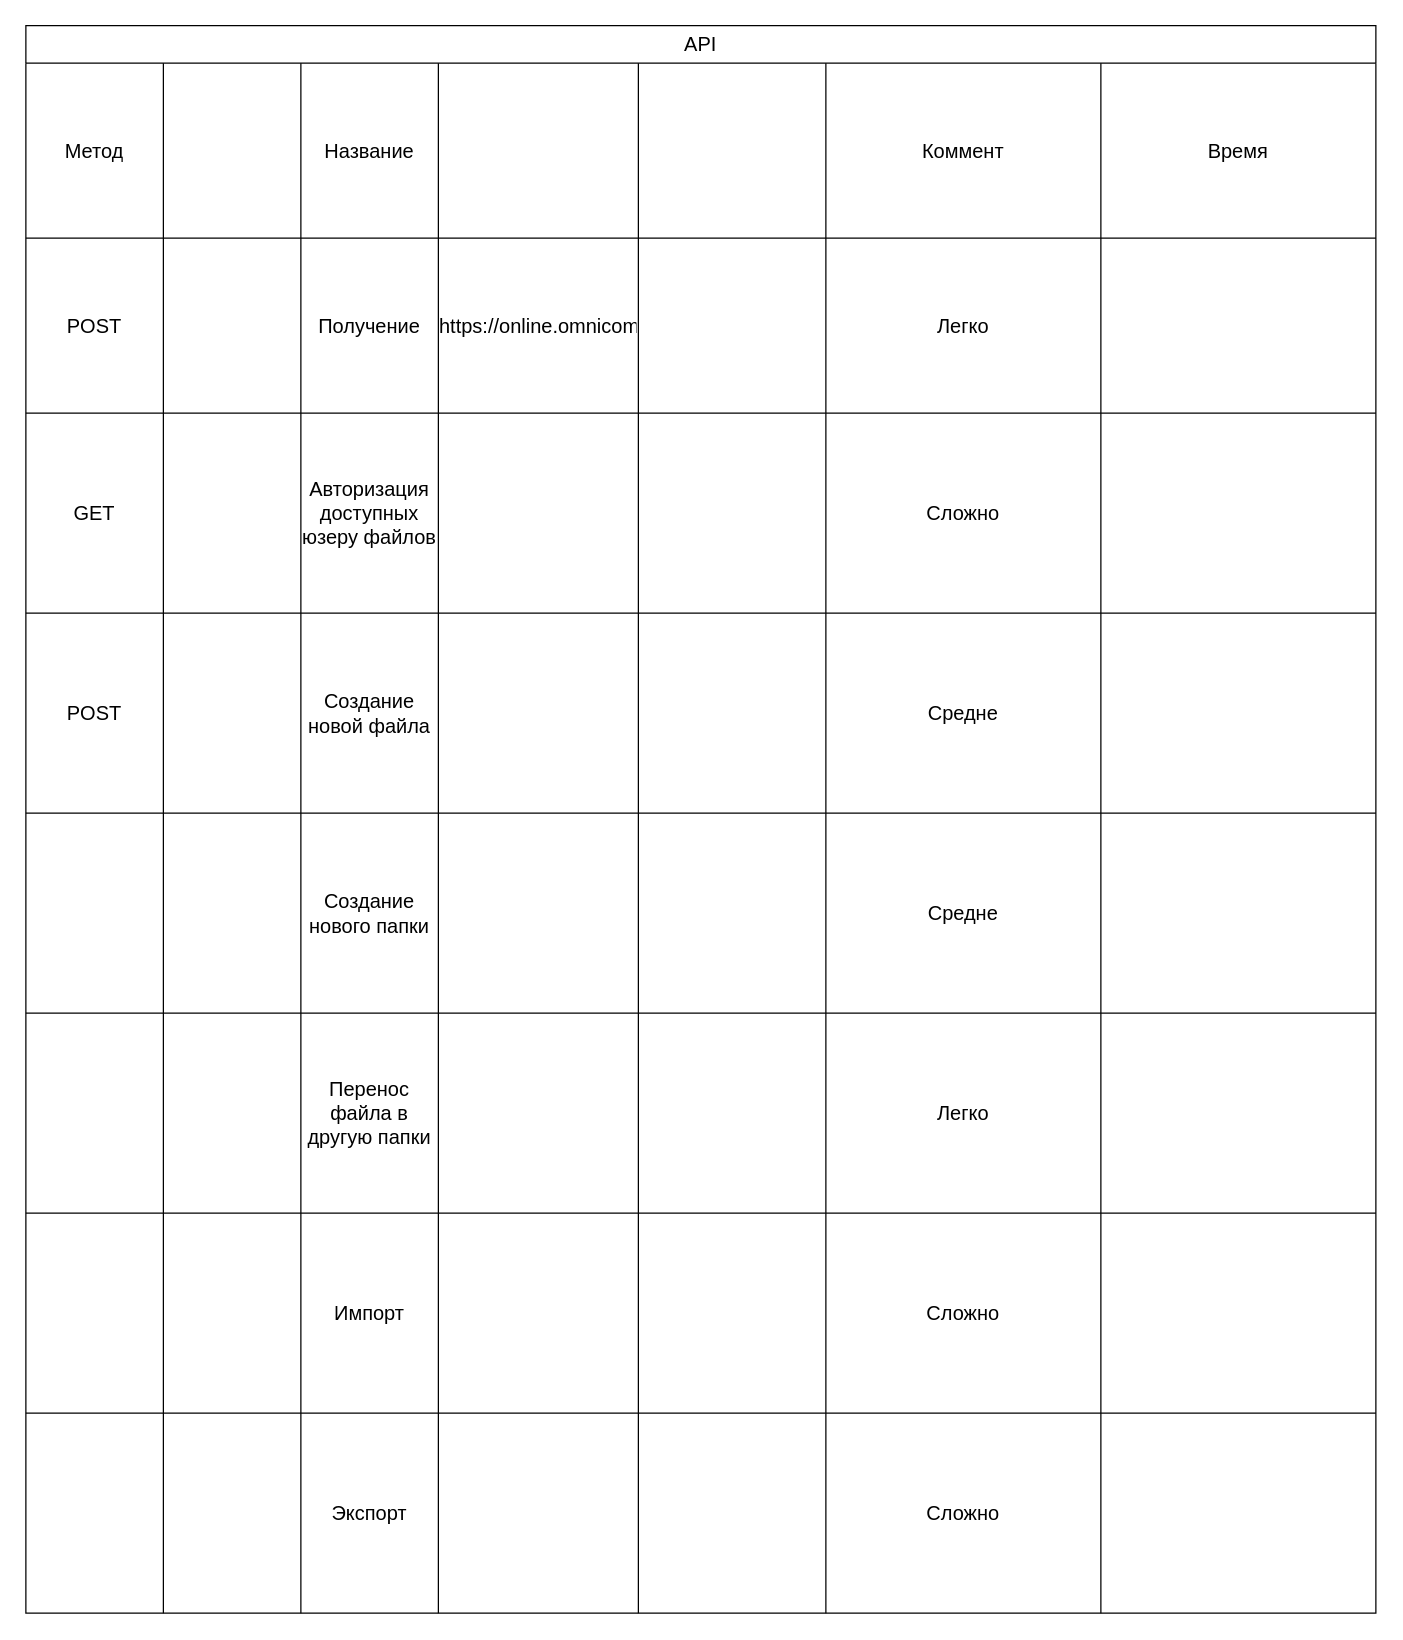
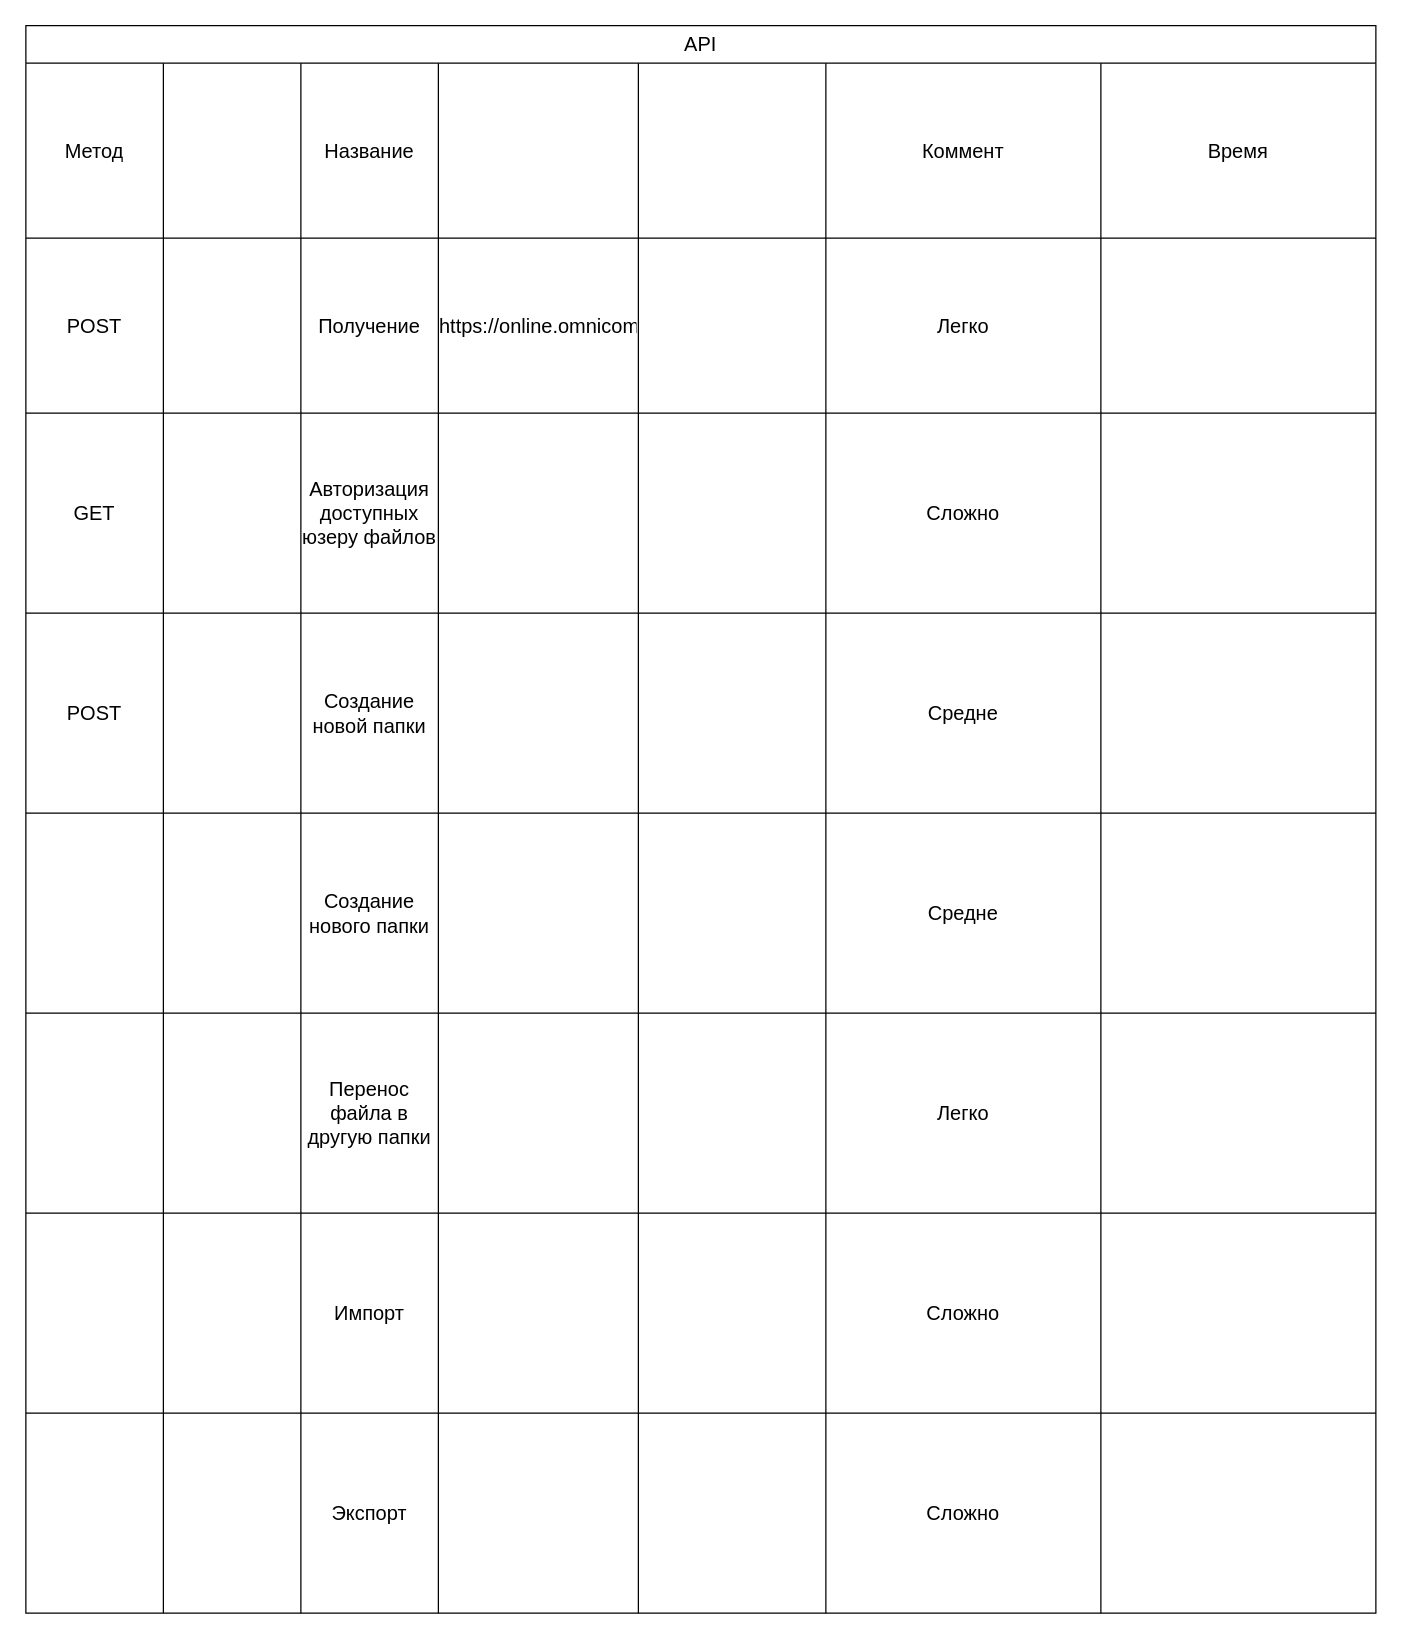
(369, 713) -> (369, 713)
